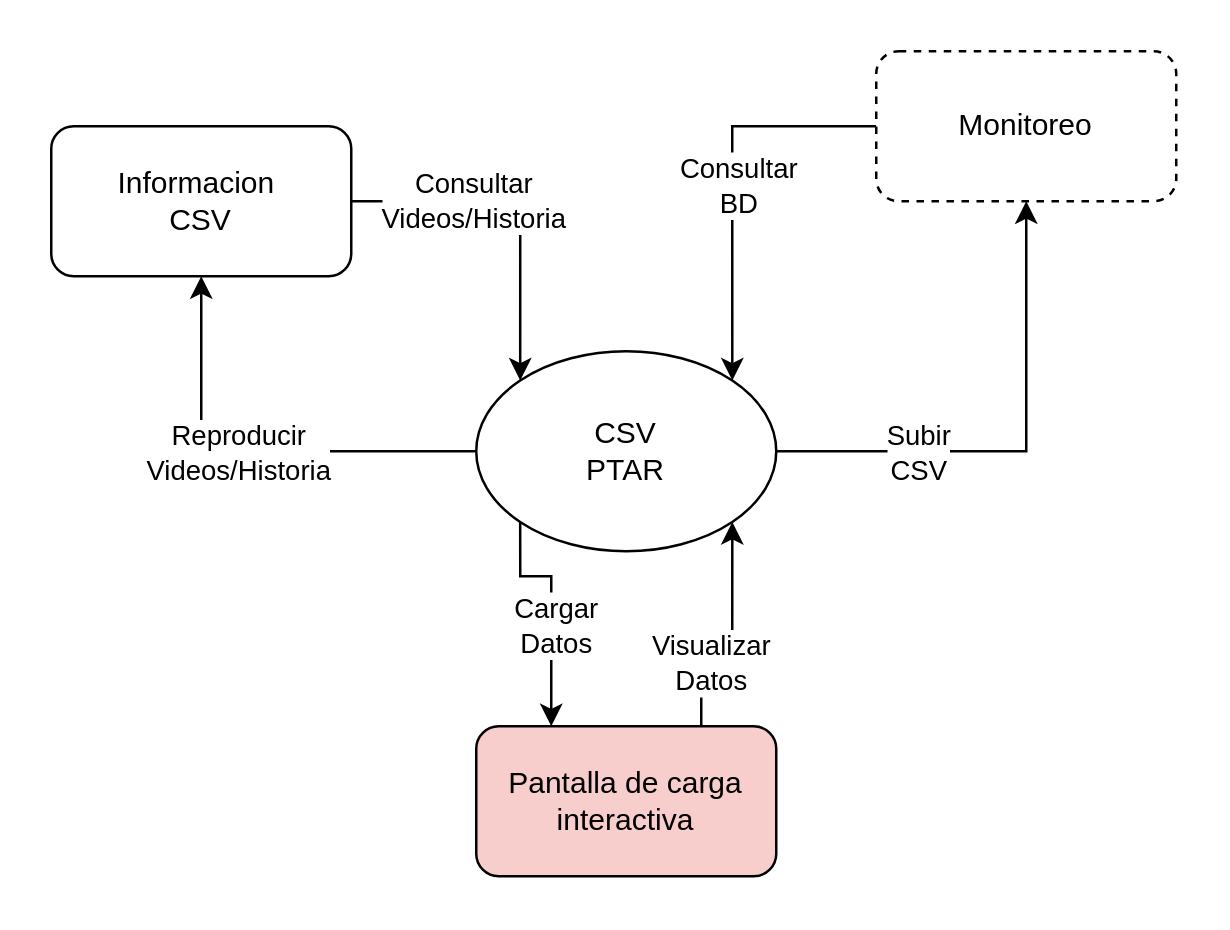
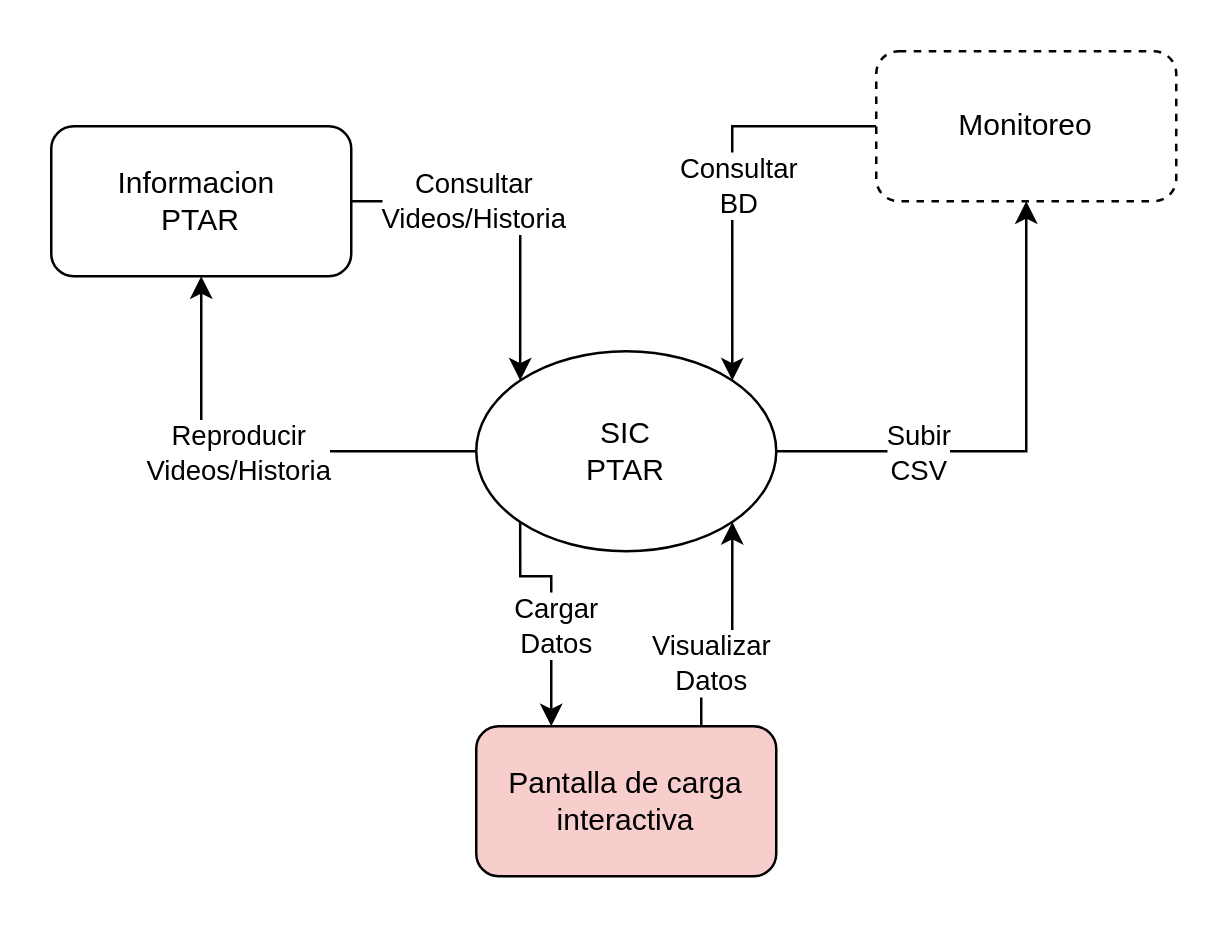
(201, 201) -> (201, 201)
(626, 451) -> (626, 451)
